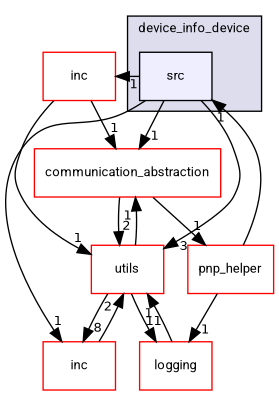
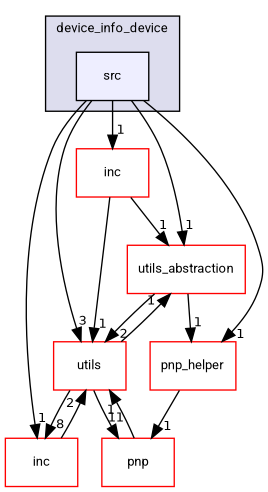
(260, 172) -> (238, 205)
(128, 173) -> (186, 269)
(176, 366) -> (138, 462)
